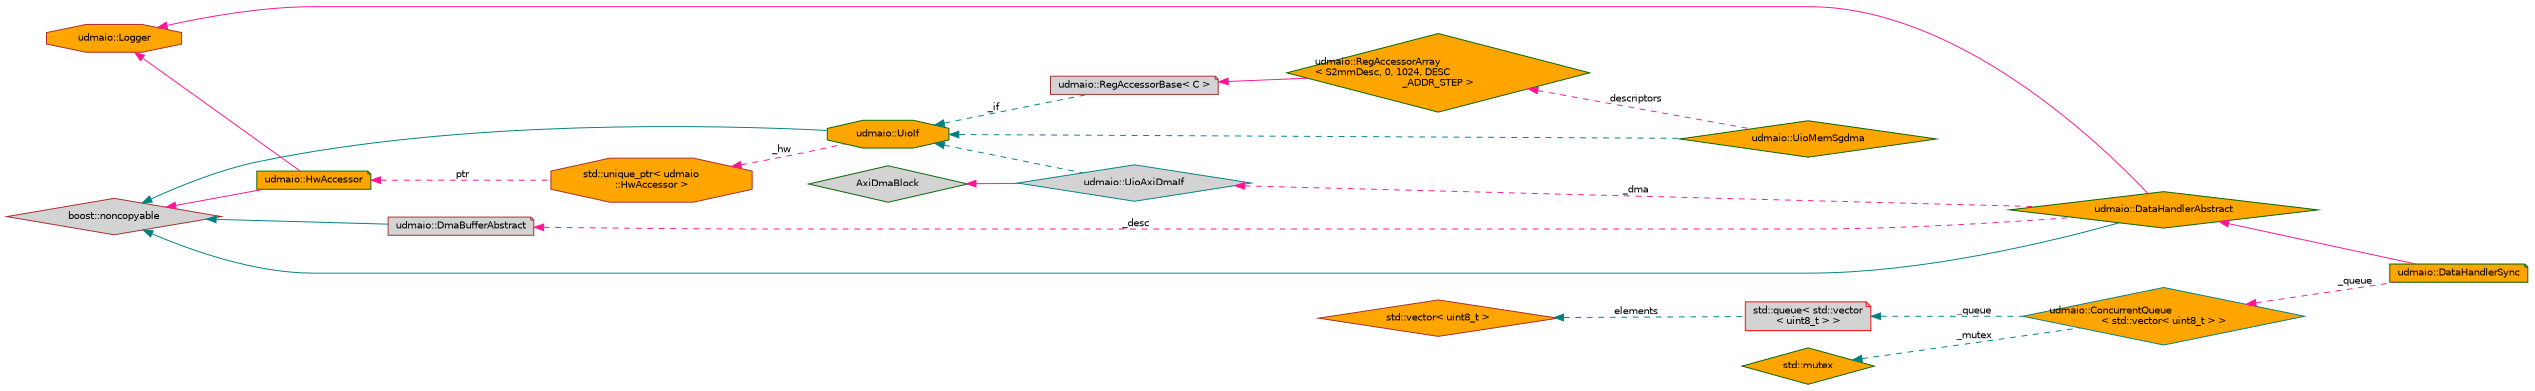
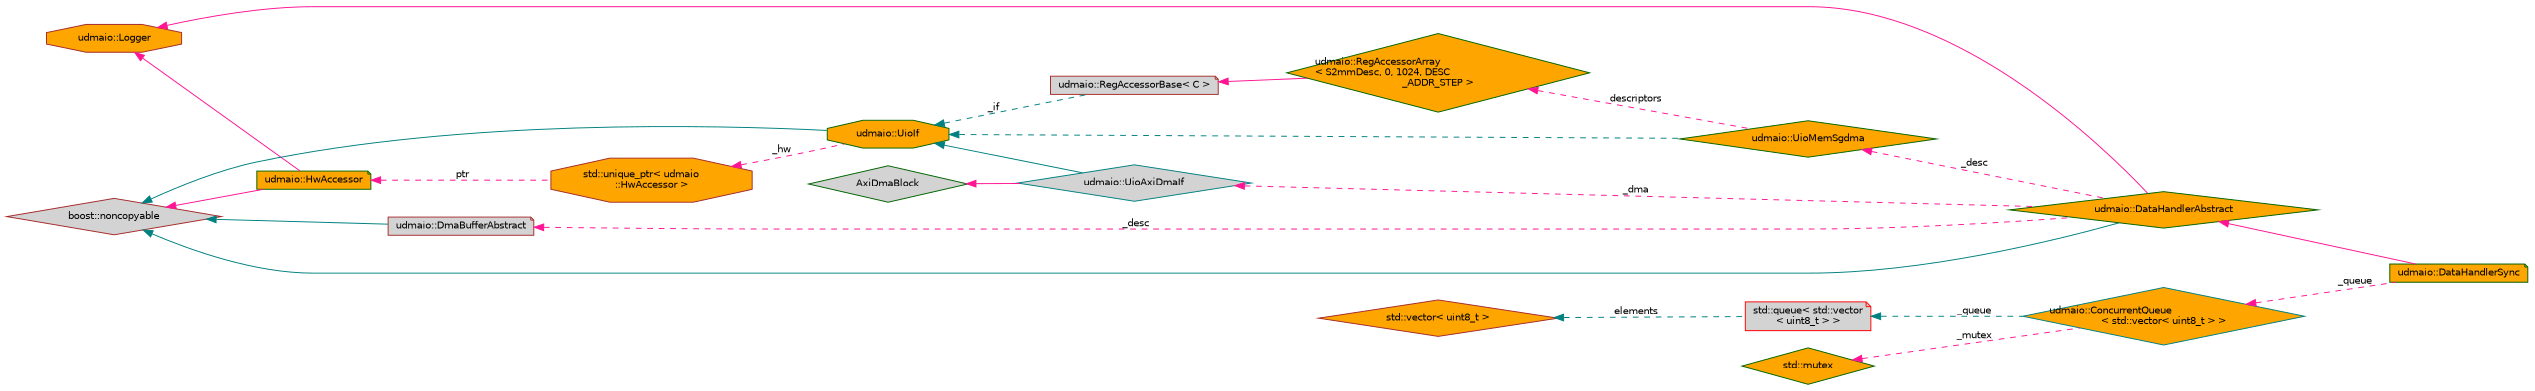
(1013, 159) -> (1013, 159)
none -> (1989, 175)
(1971, 343) -> (1971, 343)
